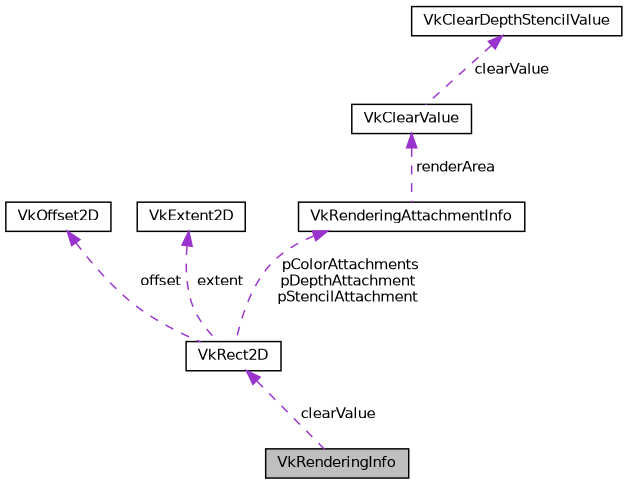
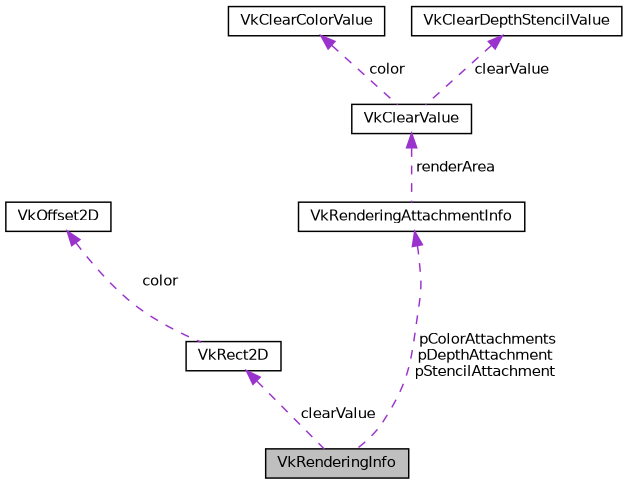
none -> (307, 21)
(191, 217) -> none
(260, 278) -> (411, 356)
(158, 282) -> (158, 282)
